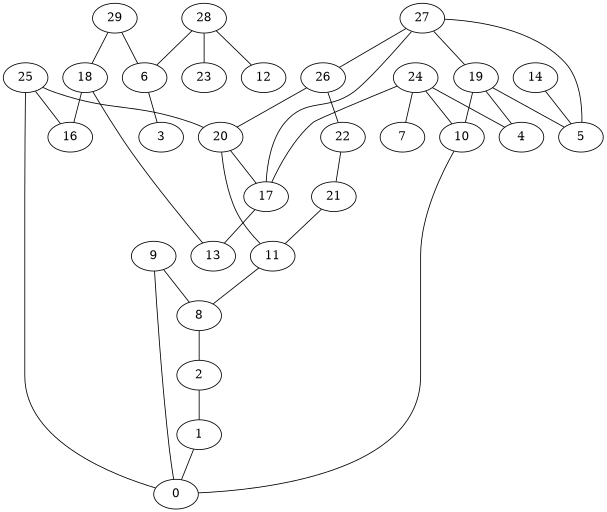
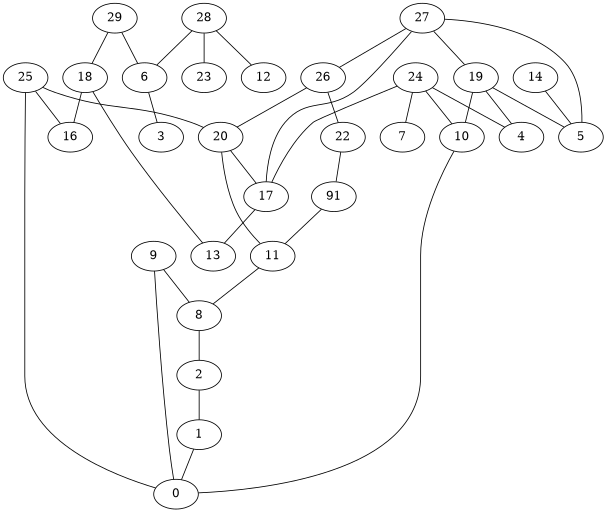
(334, 197) -> (334, 197)
